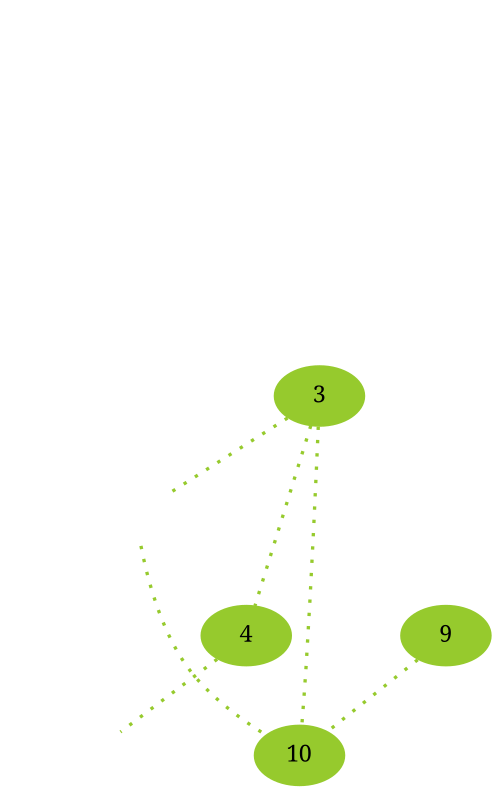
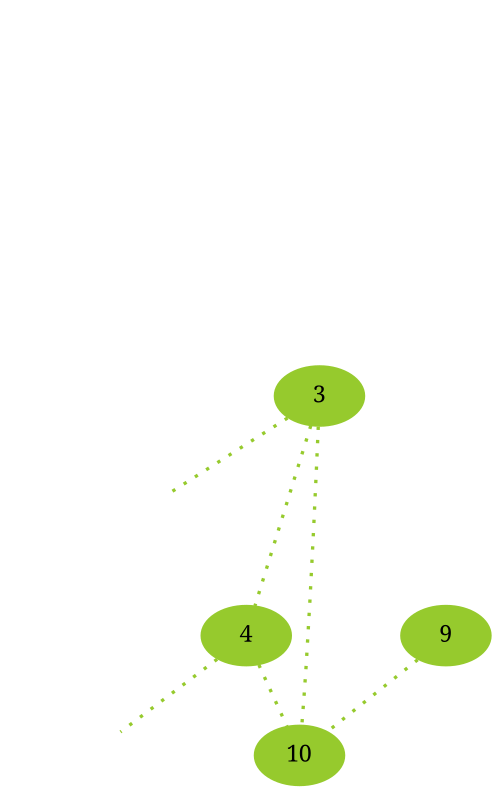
(180, 656) -> (273, 696)
